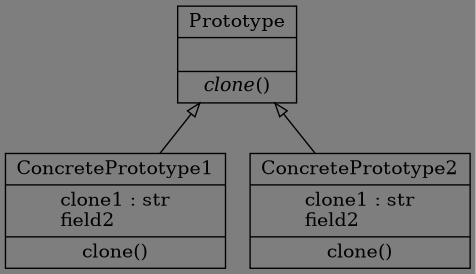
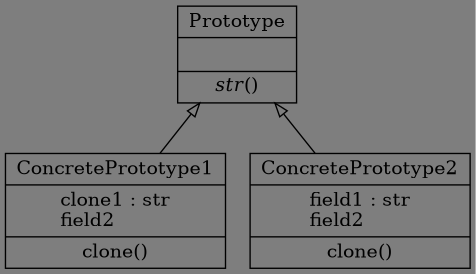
(230, 85) -> (230, 85)
(360, 200) -> (360, 200)
